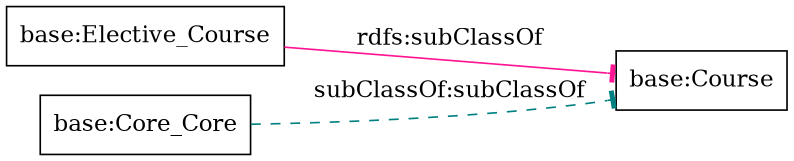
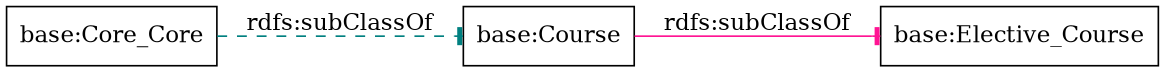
(446, 60) -> (753, 36)
(450, 91) -> (340, 24)
